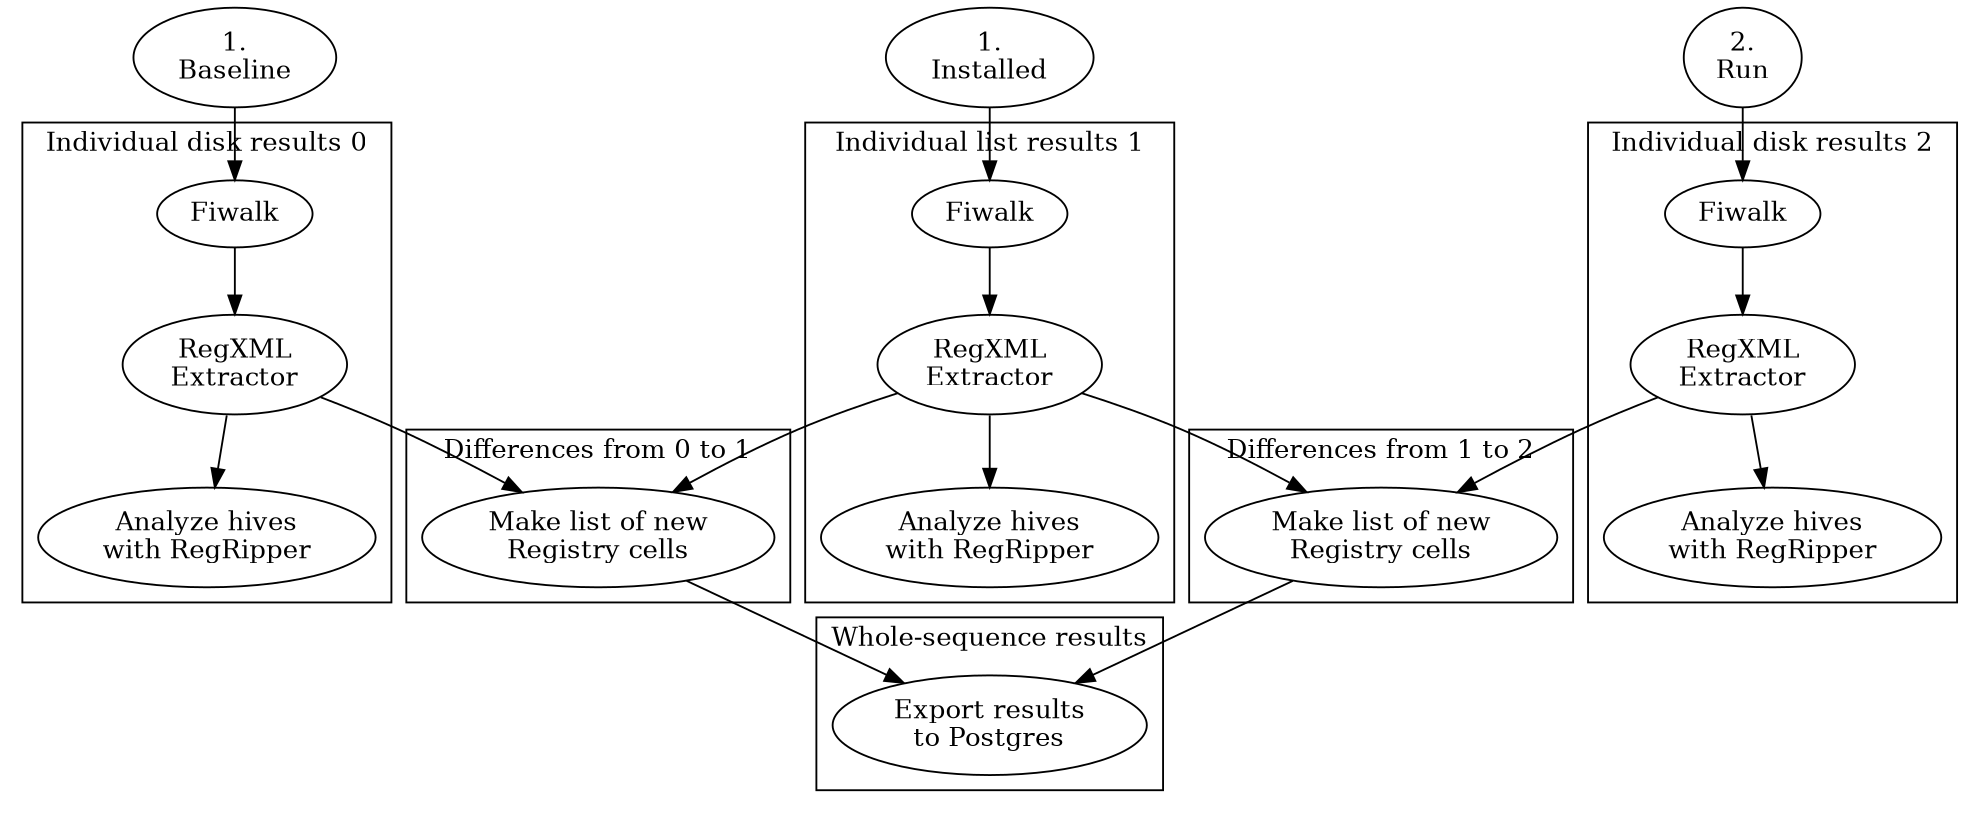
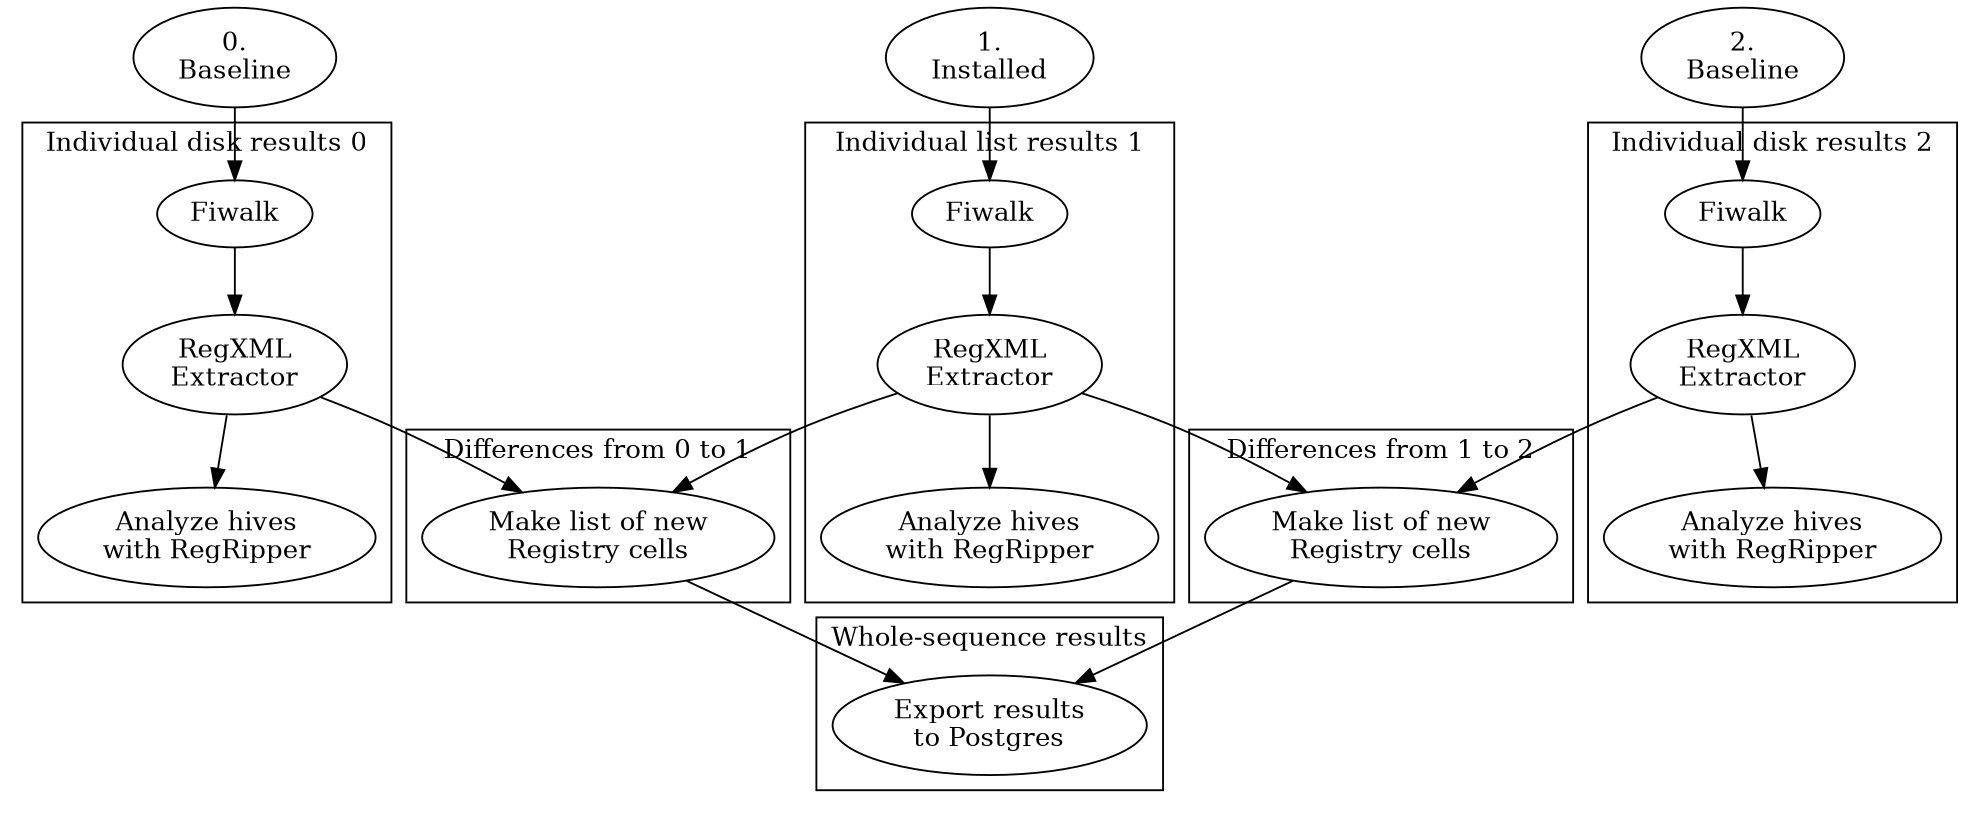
(235, 58) -> (235, 58)
(1743, 58) -> (1743, 58)
